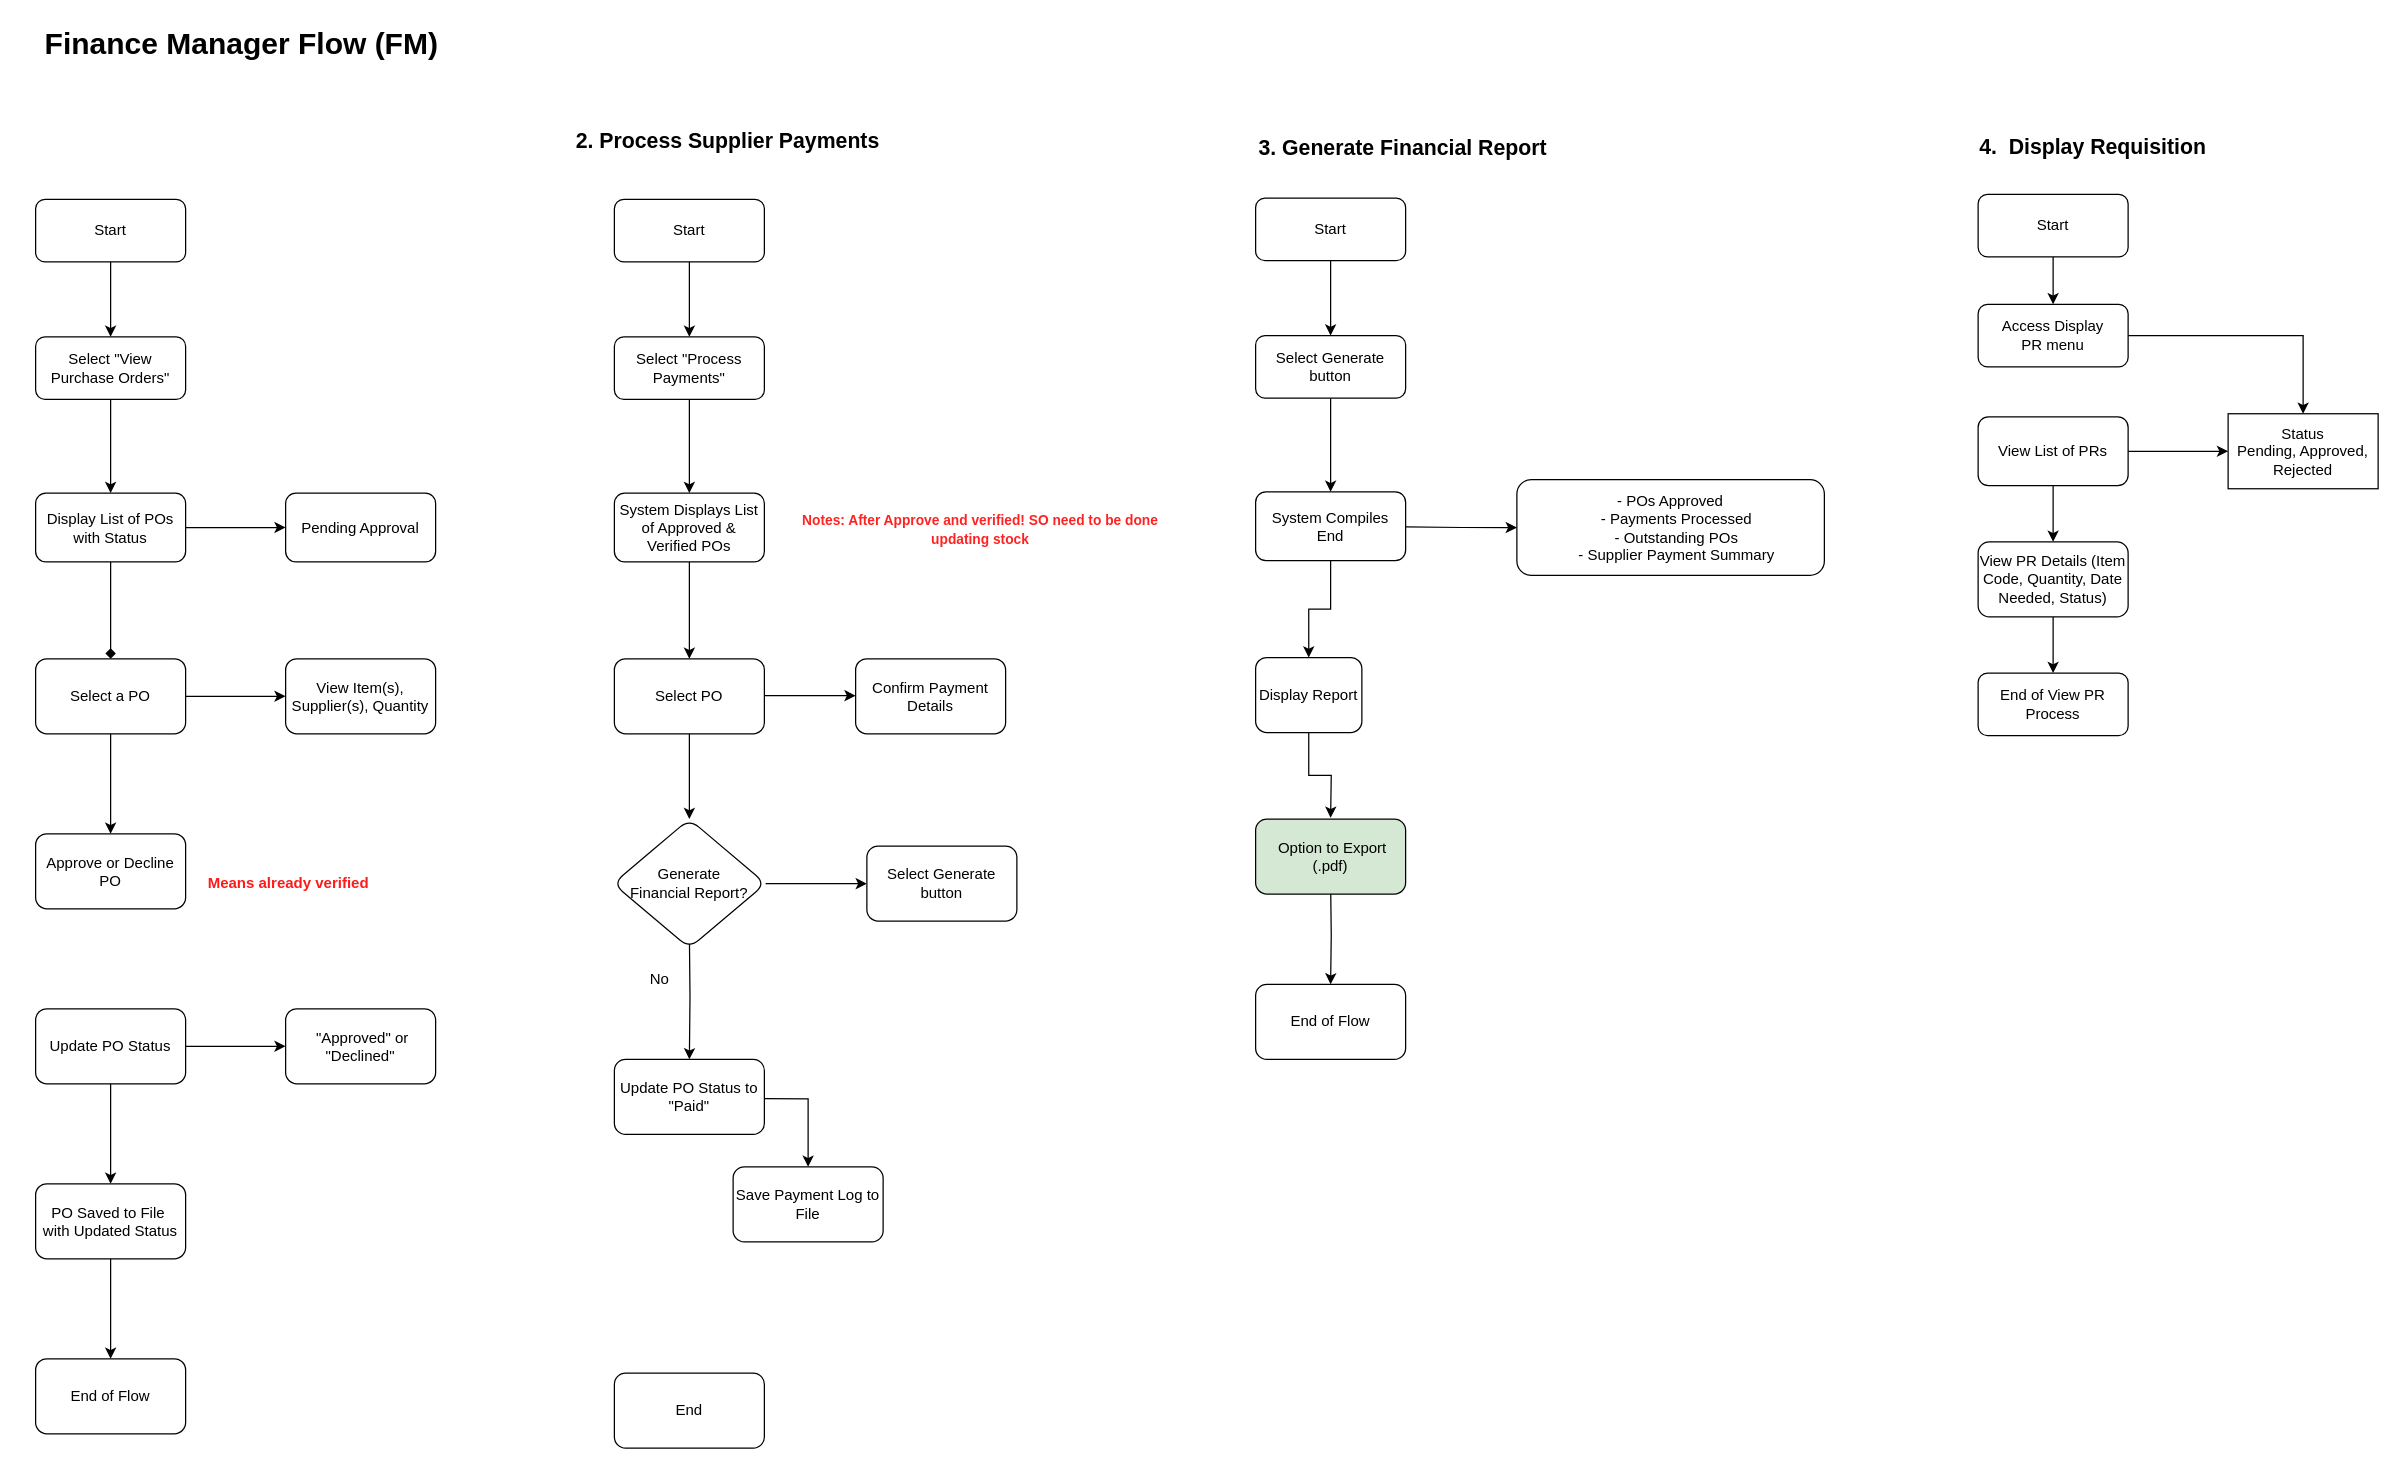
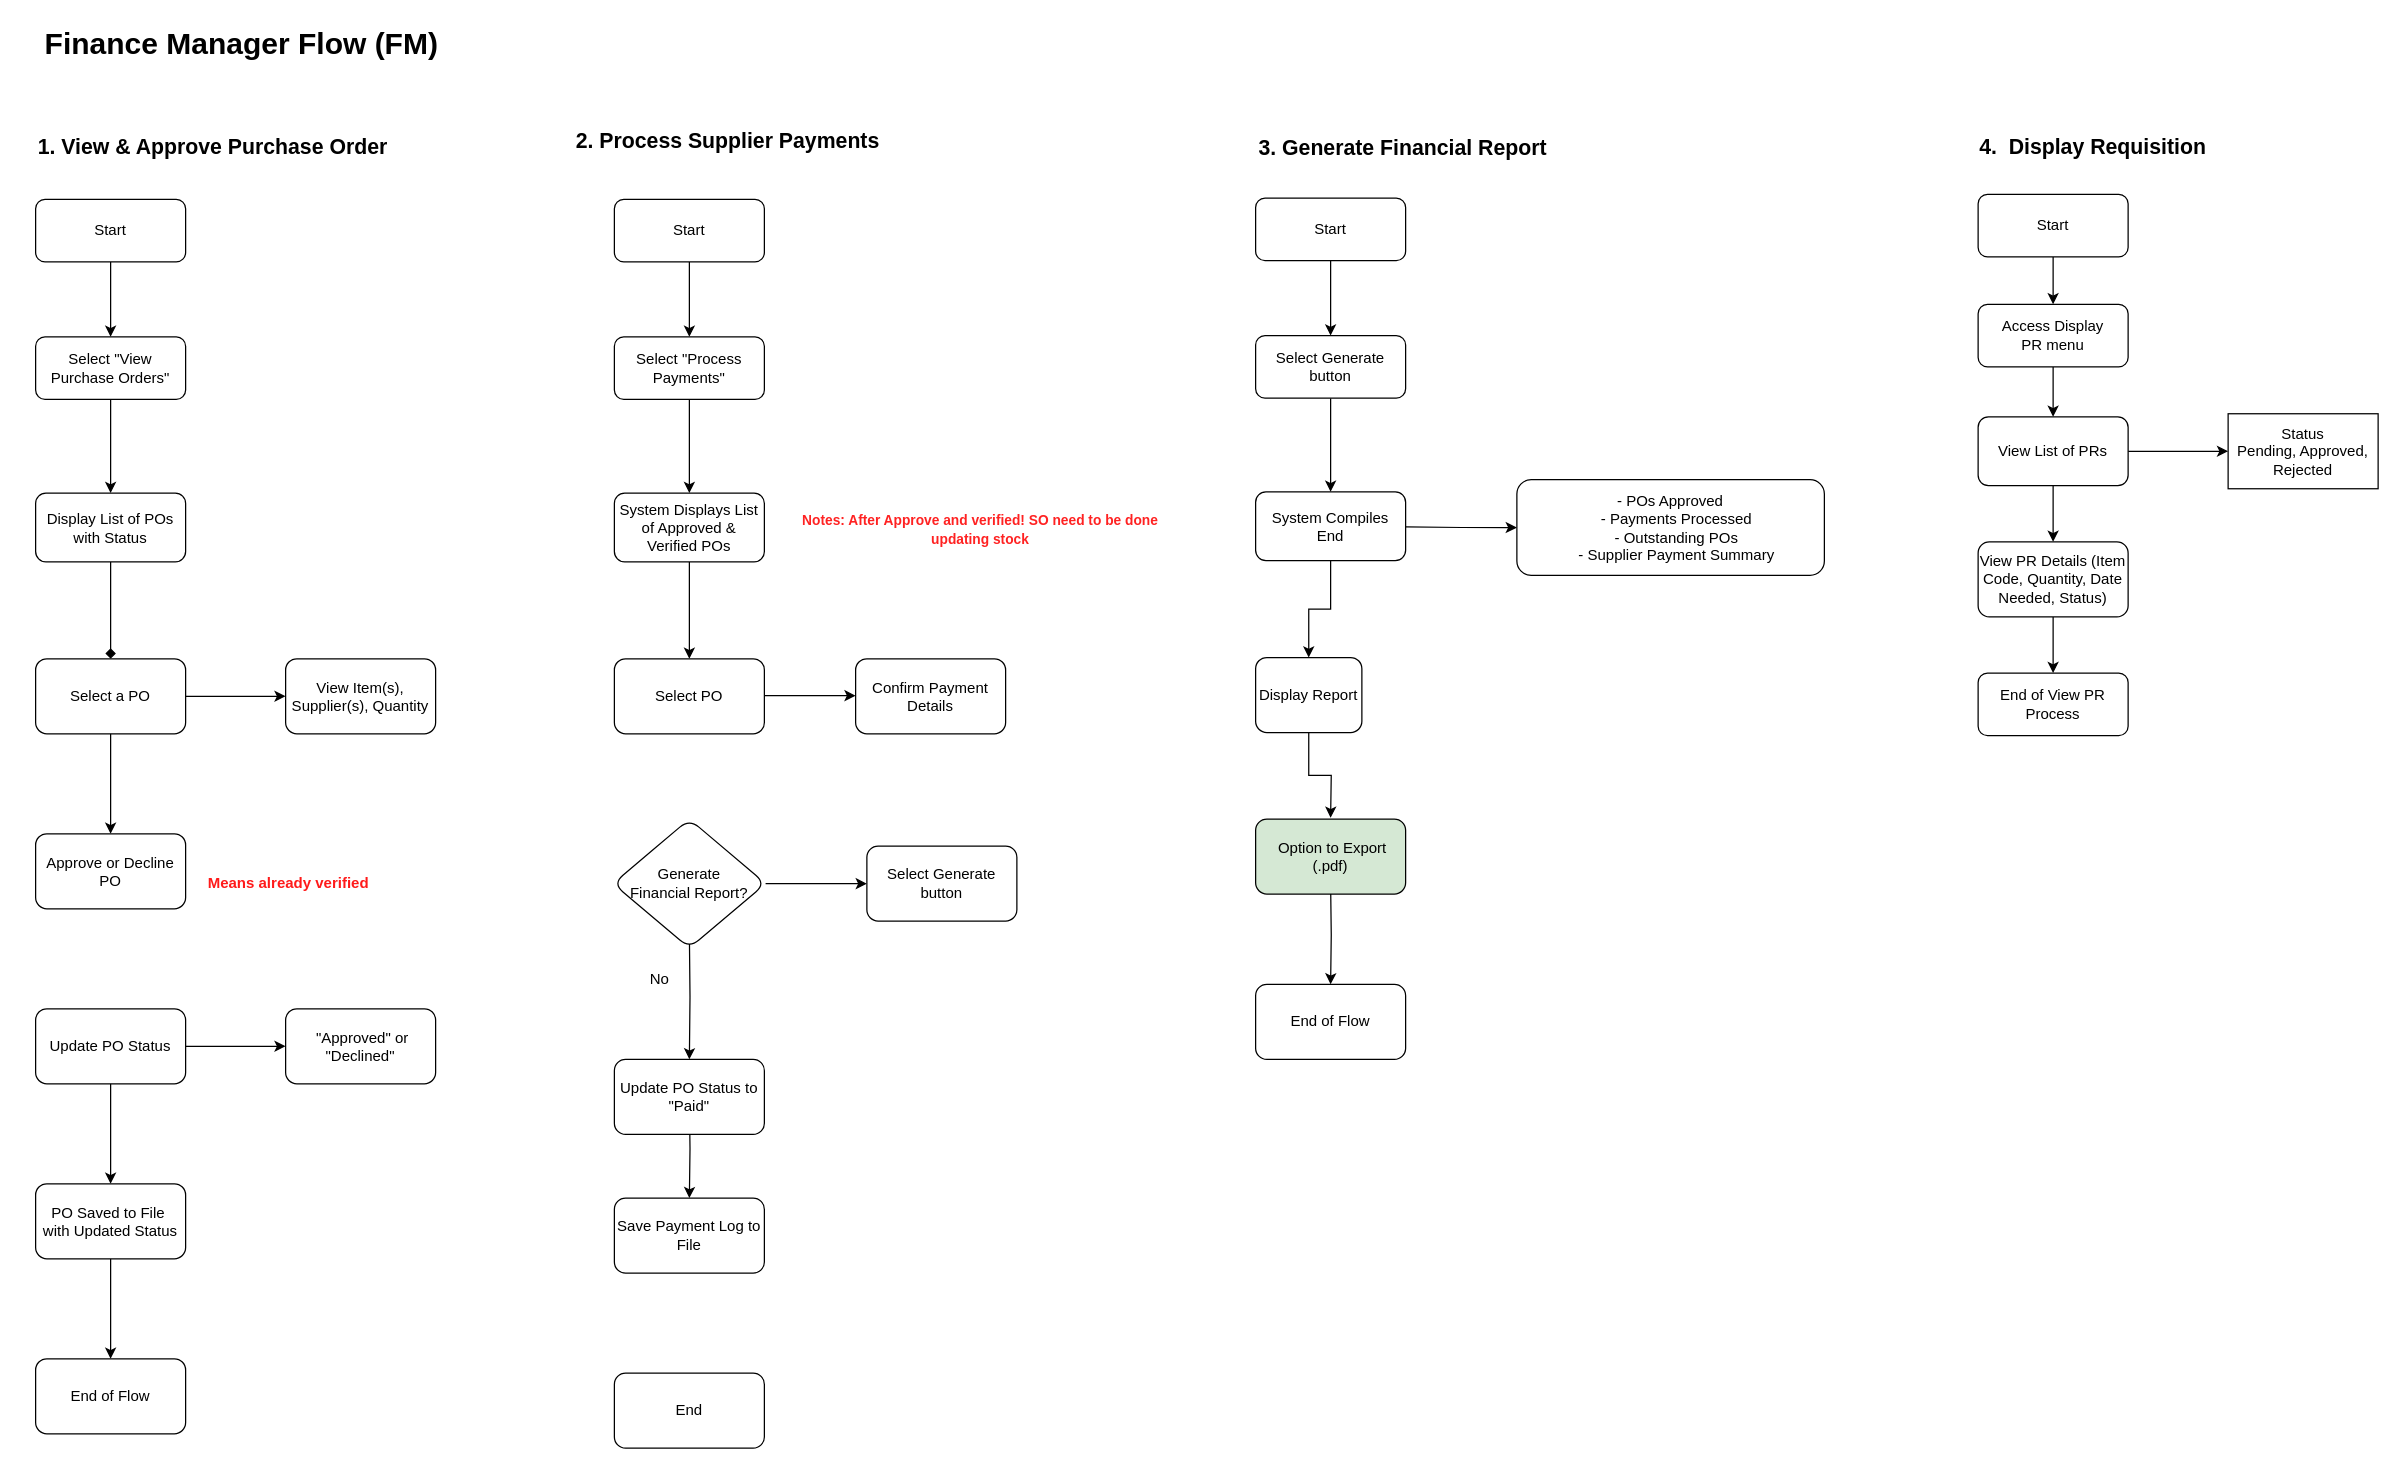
none -> (213, 148)
(2250, 336) -> (2053, 388)
(232, 528) -> none
(361, 528) -> none
(689, 772) -> none
(808, 1204) -> (689, 1236)
